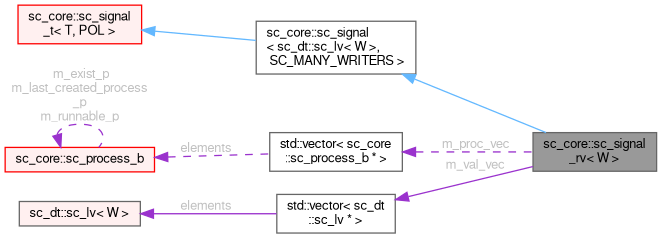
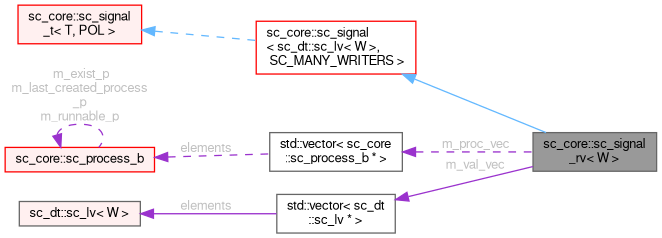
(205, 36) -> (205, 36)
(336, 48) -> (336, 48)
